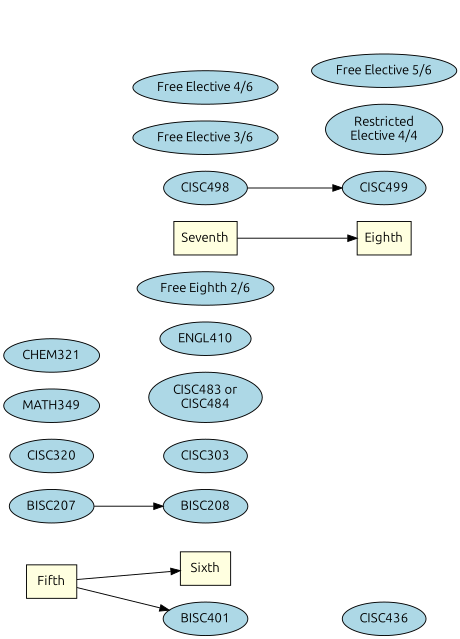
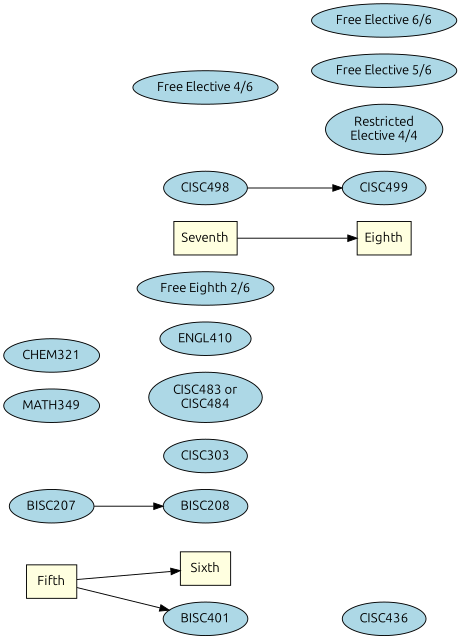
none -> (384, 20)
(206, 138) -> none
(52, 456) -> none
